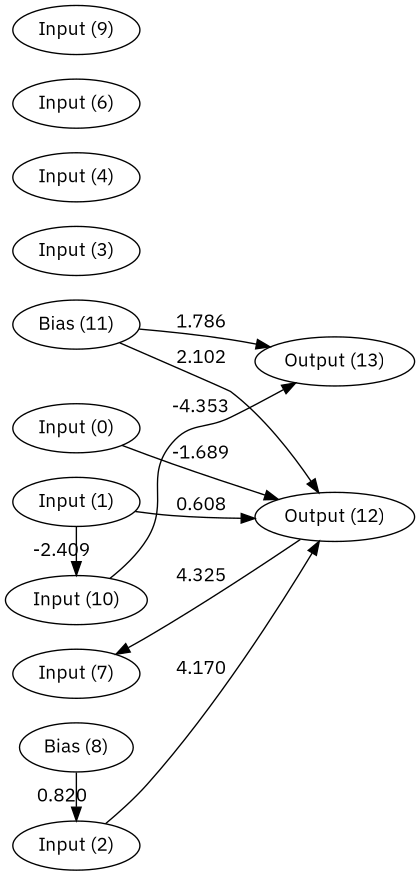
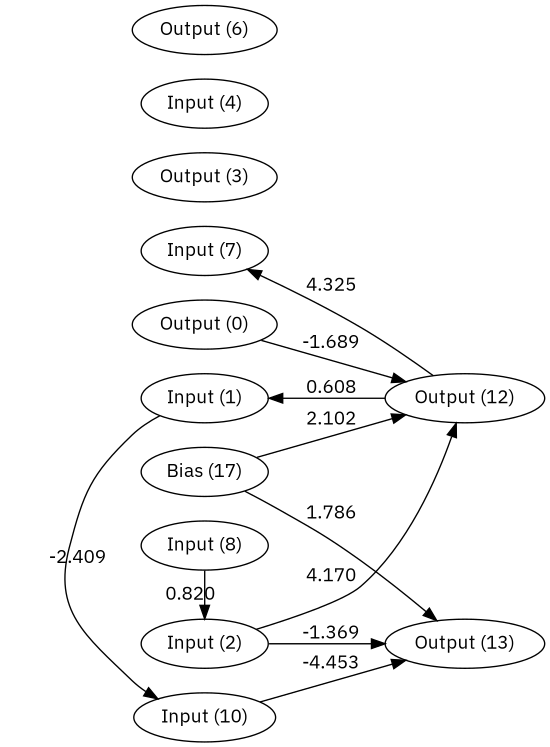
(76, 30) -> none
(76, 104) -> (205, 30)
(76, 251) -> (205, 177)
(76, 325) -> (205, 472)
(201, 407) -> (331, 664)
(76, 428) -> (205, 325)
(188, 517) -> (334, 398)
none -> (320, 644)
(76, 747) -> (205, 546)
